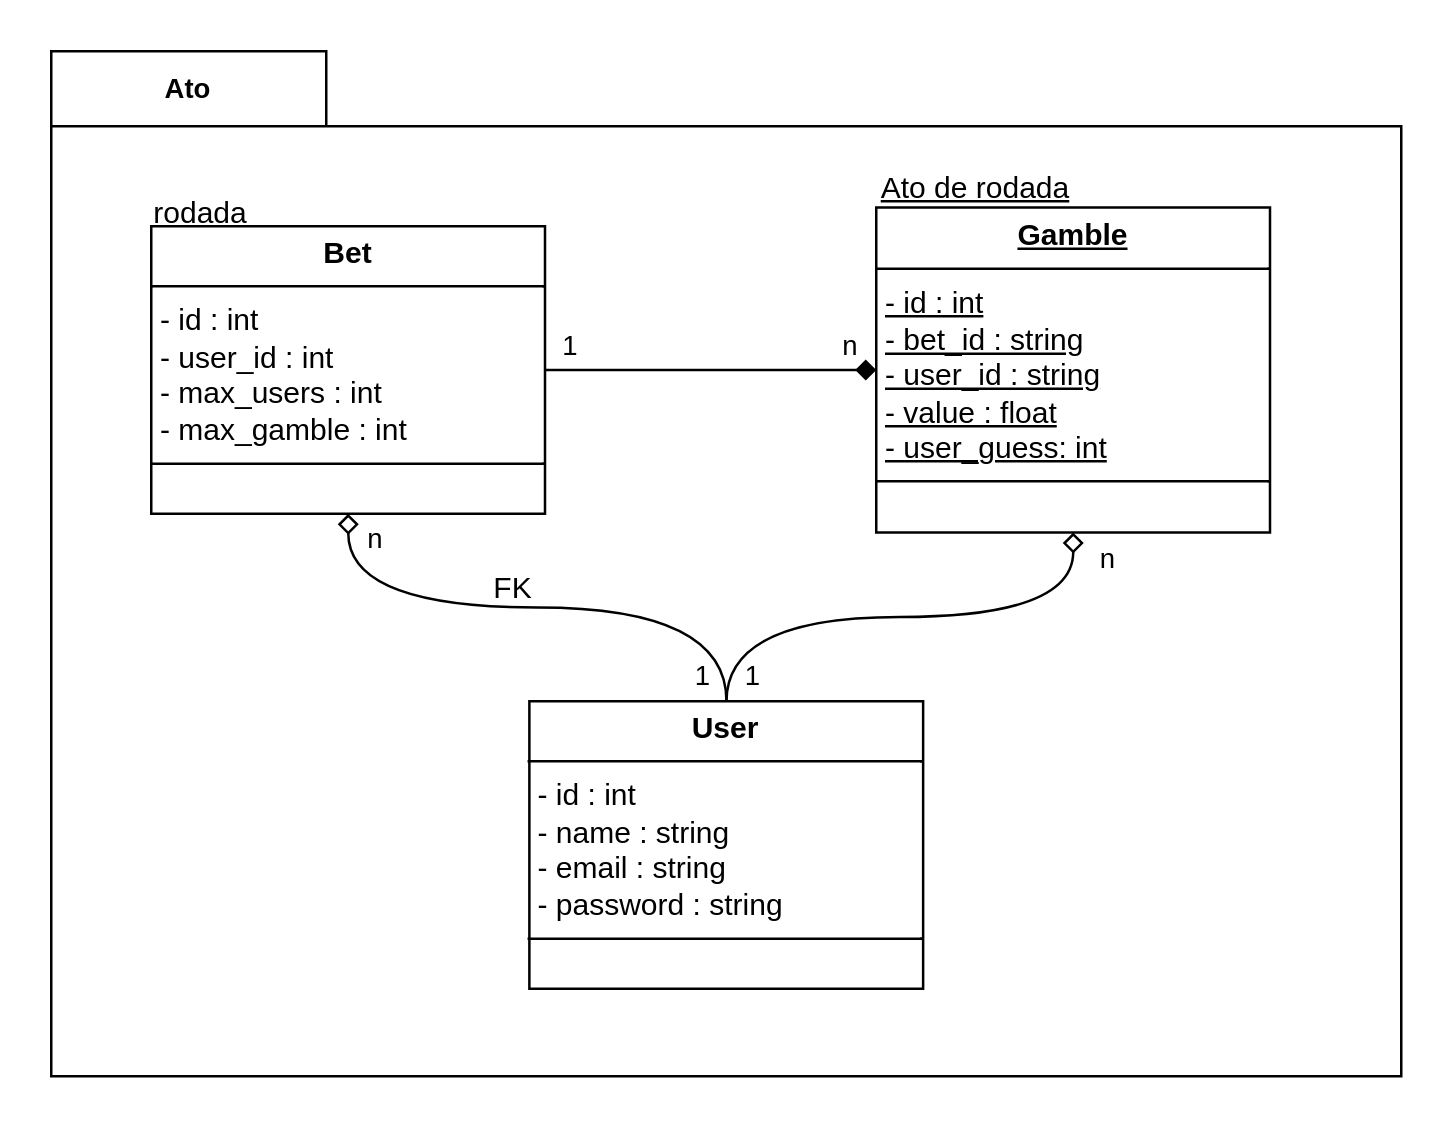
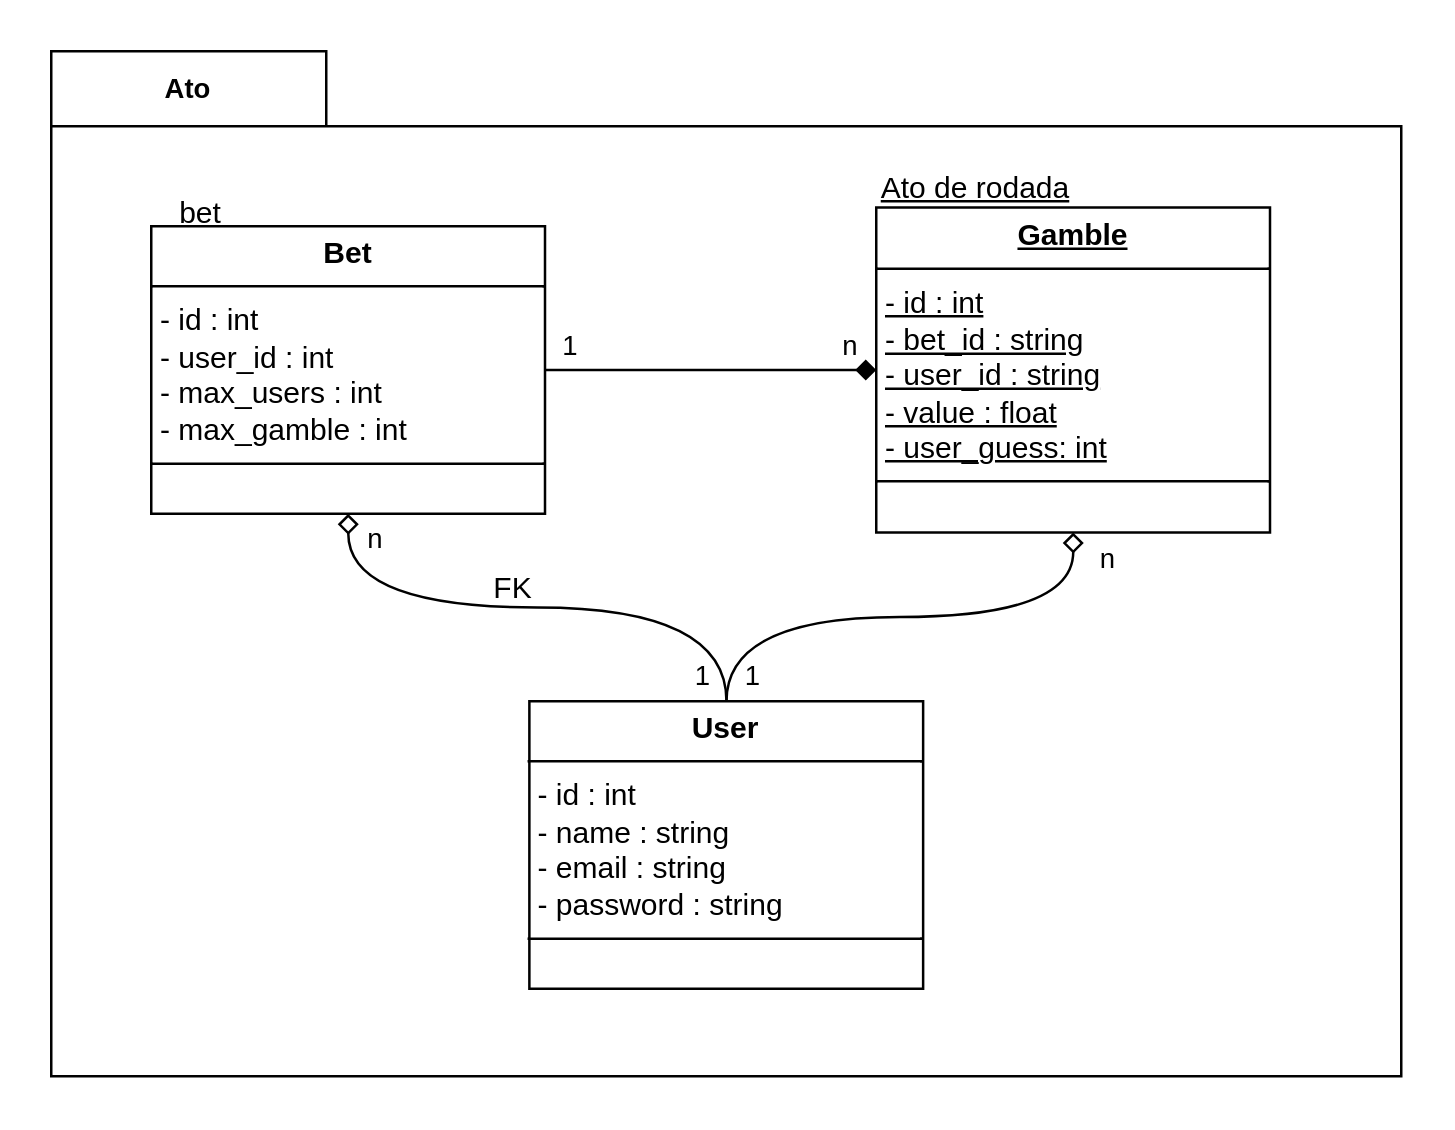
(201, 214) -> (201, 214)
